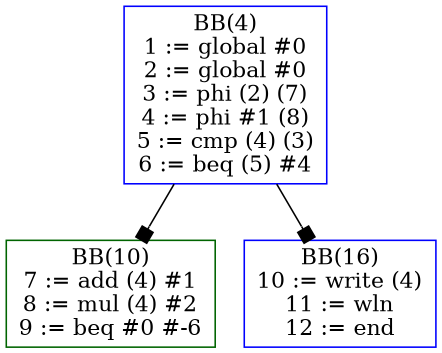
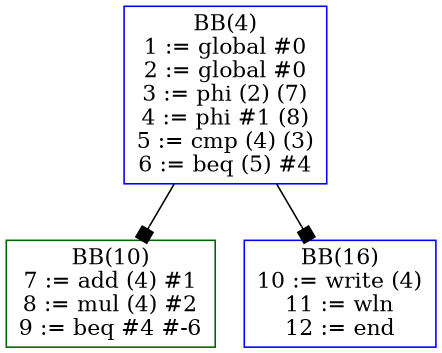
(111, 294) -> (111, 294)
